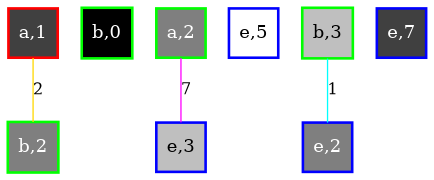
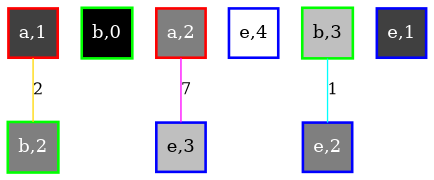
(181, 33) -> (181, 33)
(254, 33) -> (254, 33)
(401, 33) -> (401, 33)
